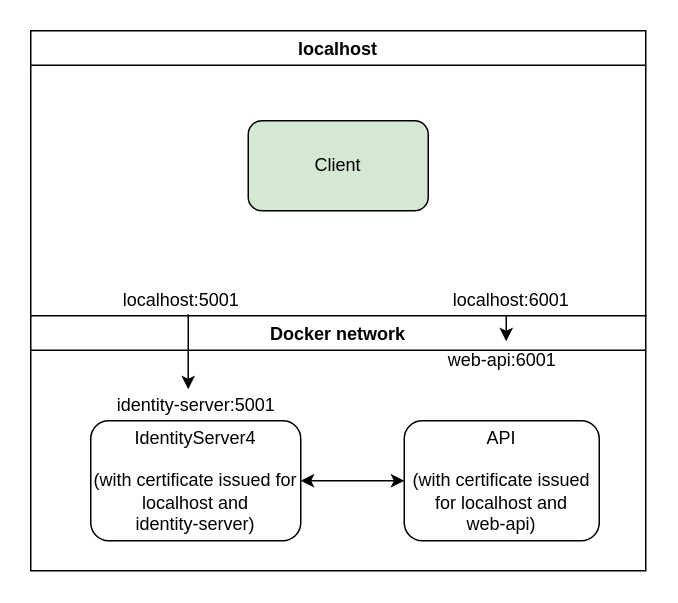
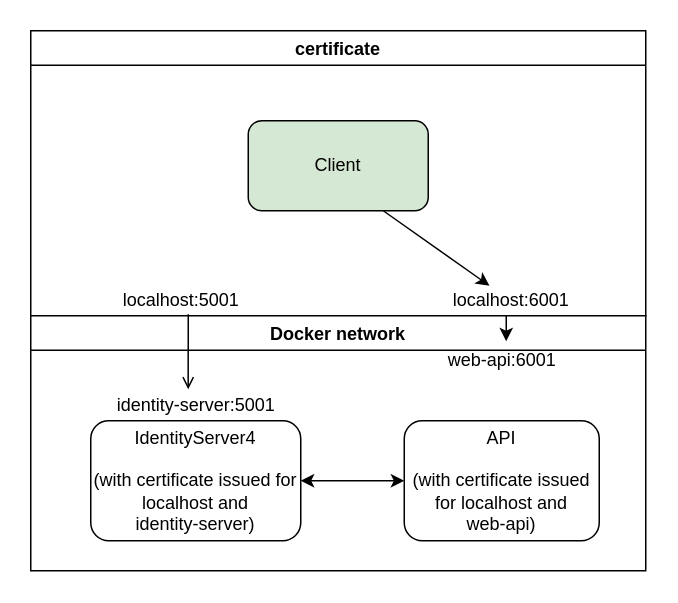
(338, 49) -> (338, 49)
none -> (432, 245)
(188, 378) -> (188, 380)
